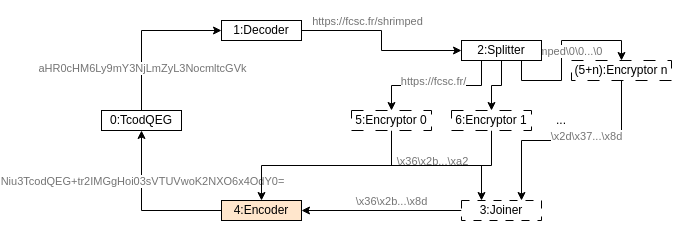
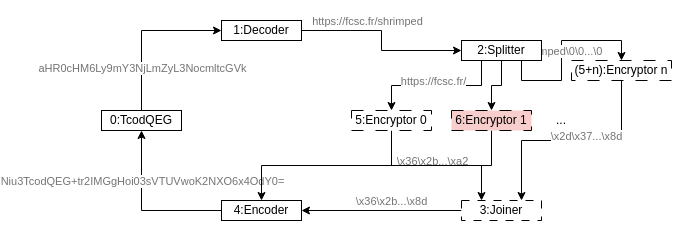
(492, 121) -> (492, 121)
(262, 211) -> (262, 211)
